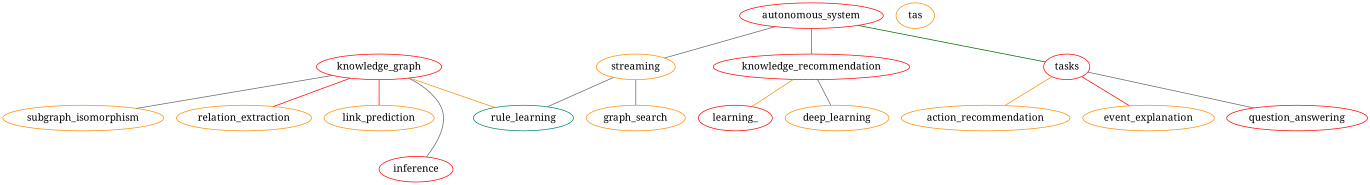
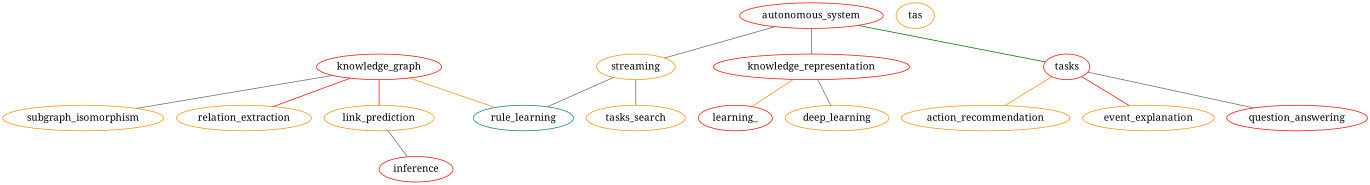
(811, 67) -> (811, 67)
(443, 112) -> (398, 144)
(636, 118) -> (636, 118)
